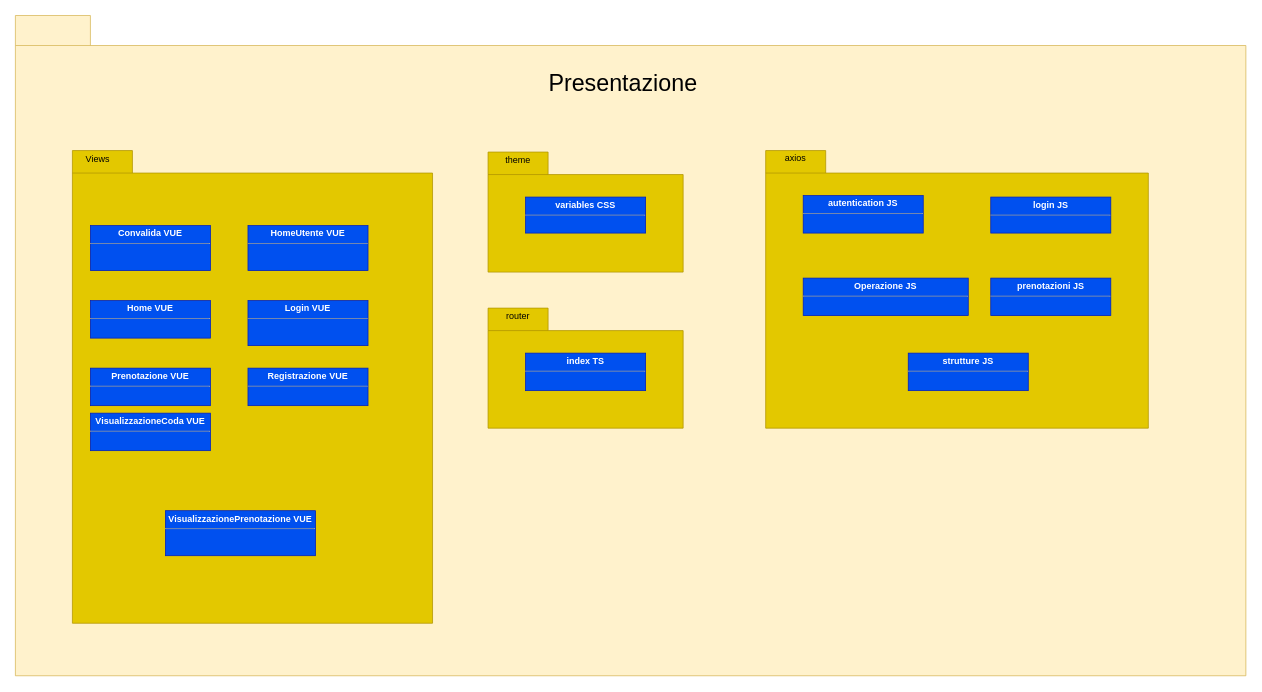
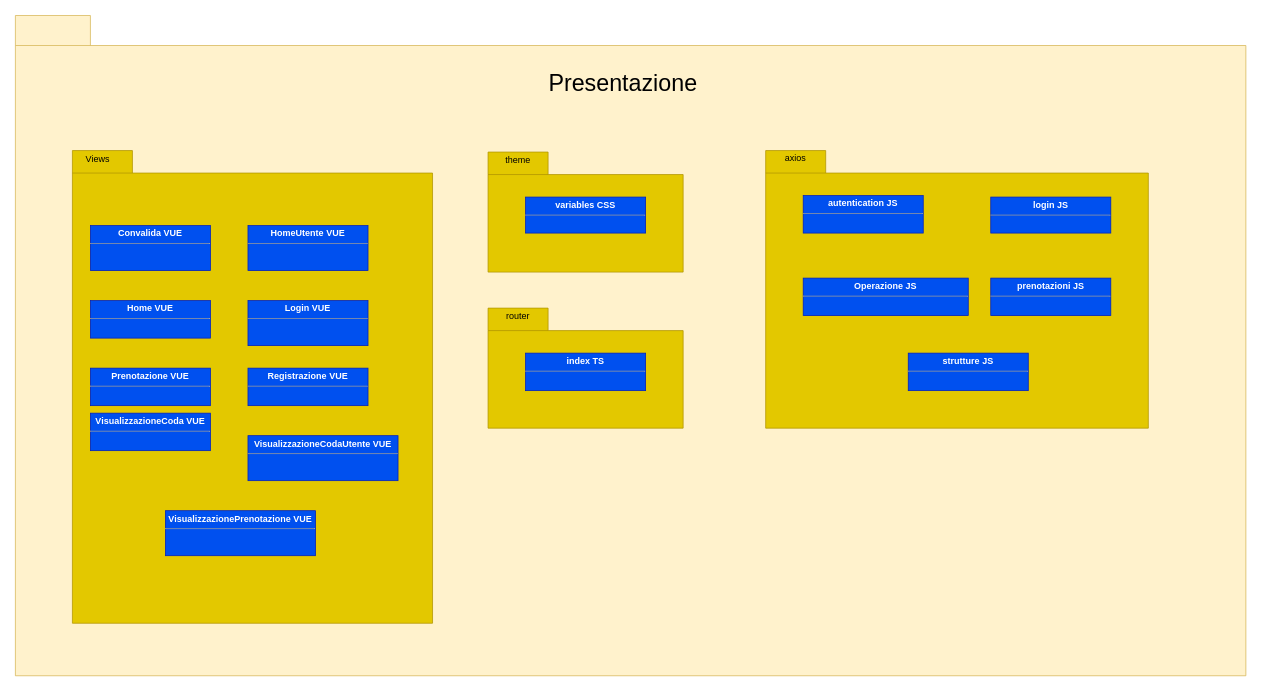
none -> (323, 458)
